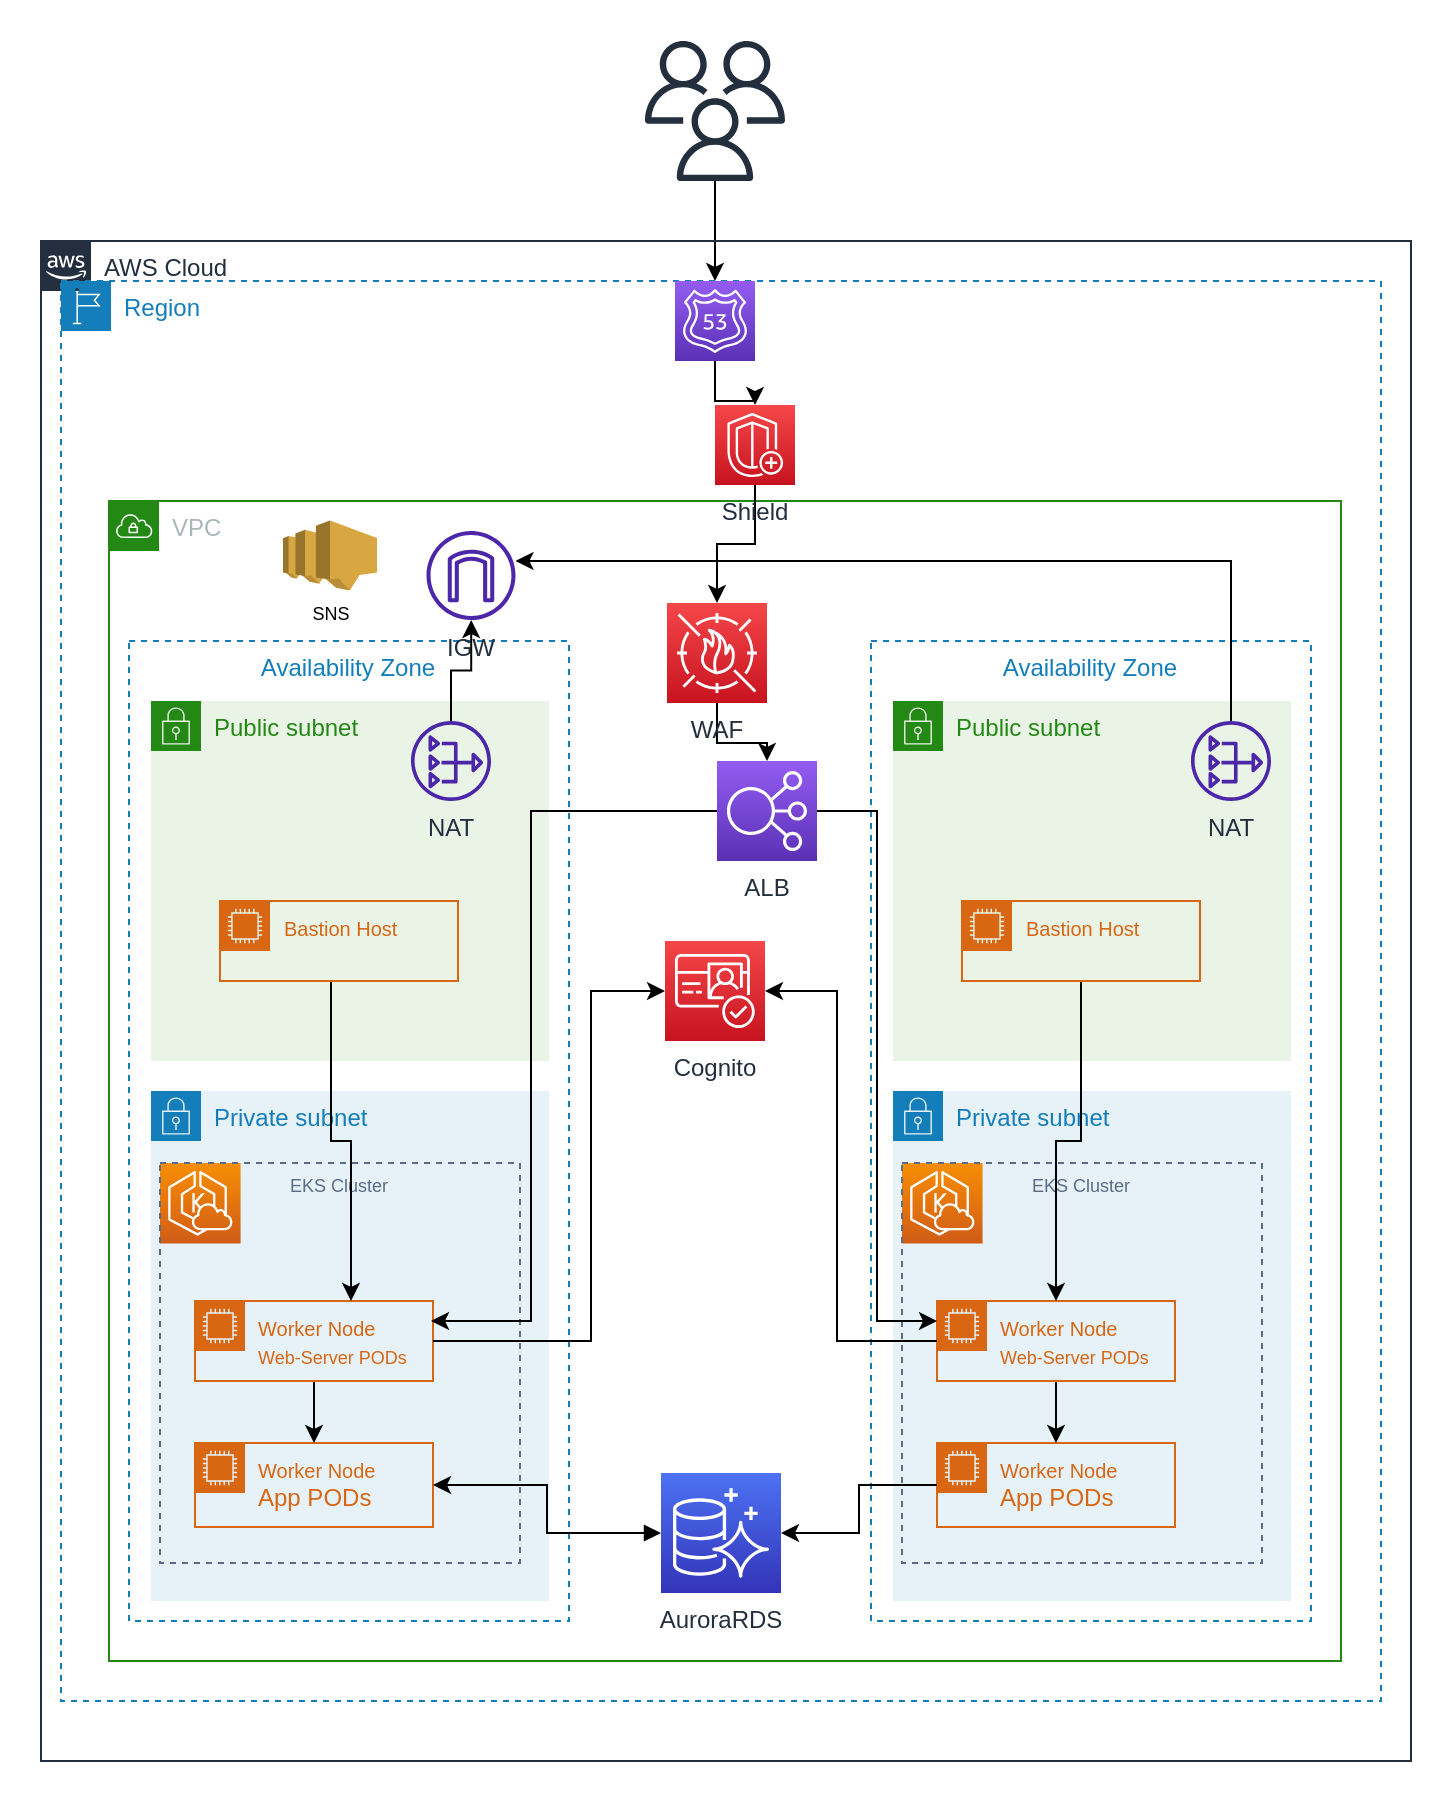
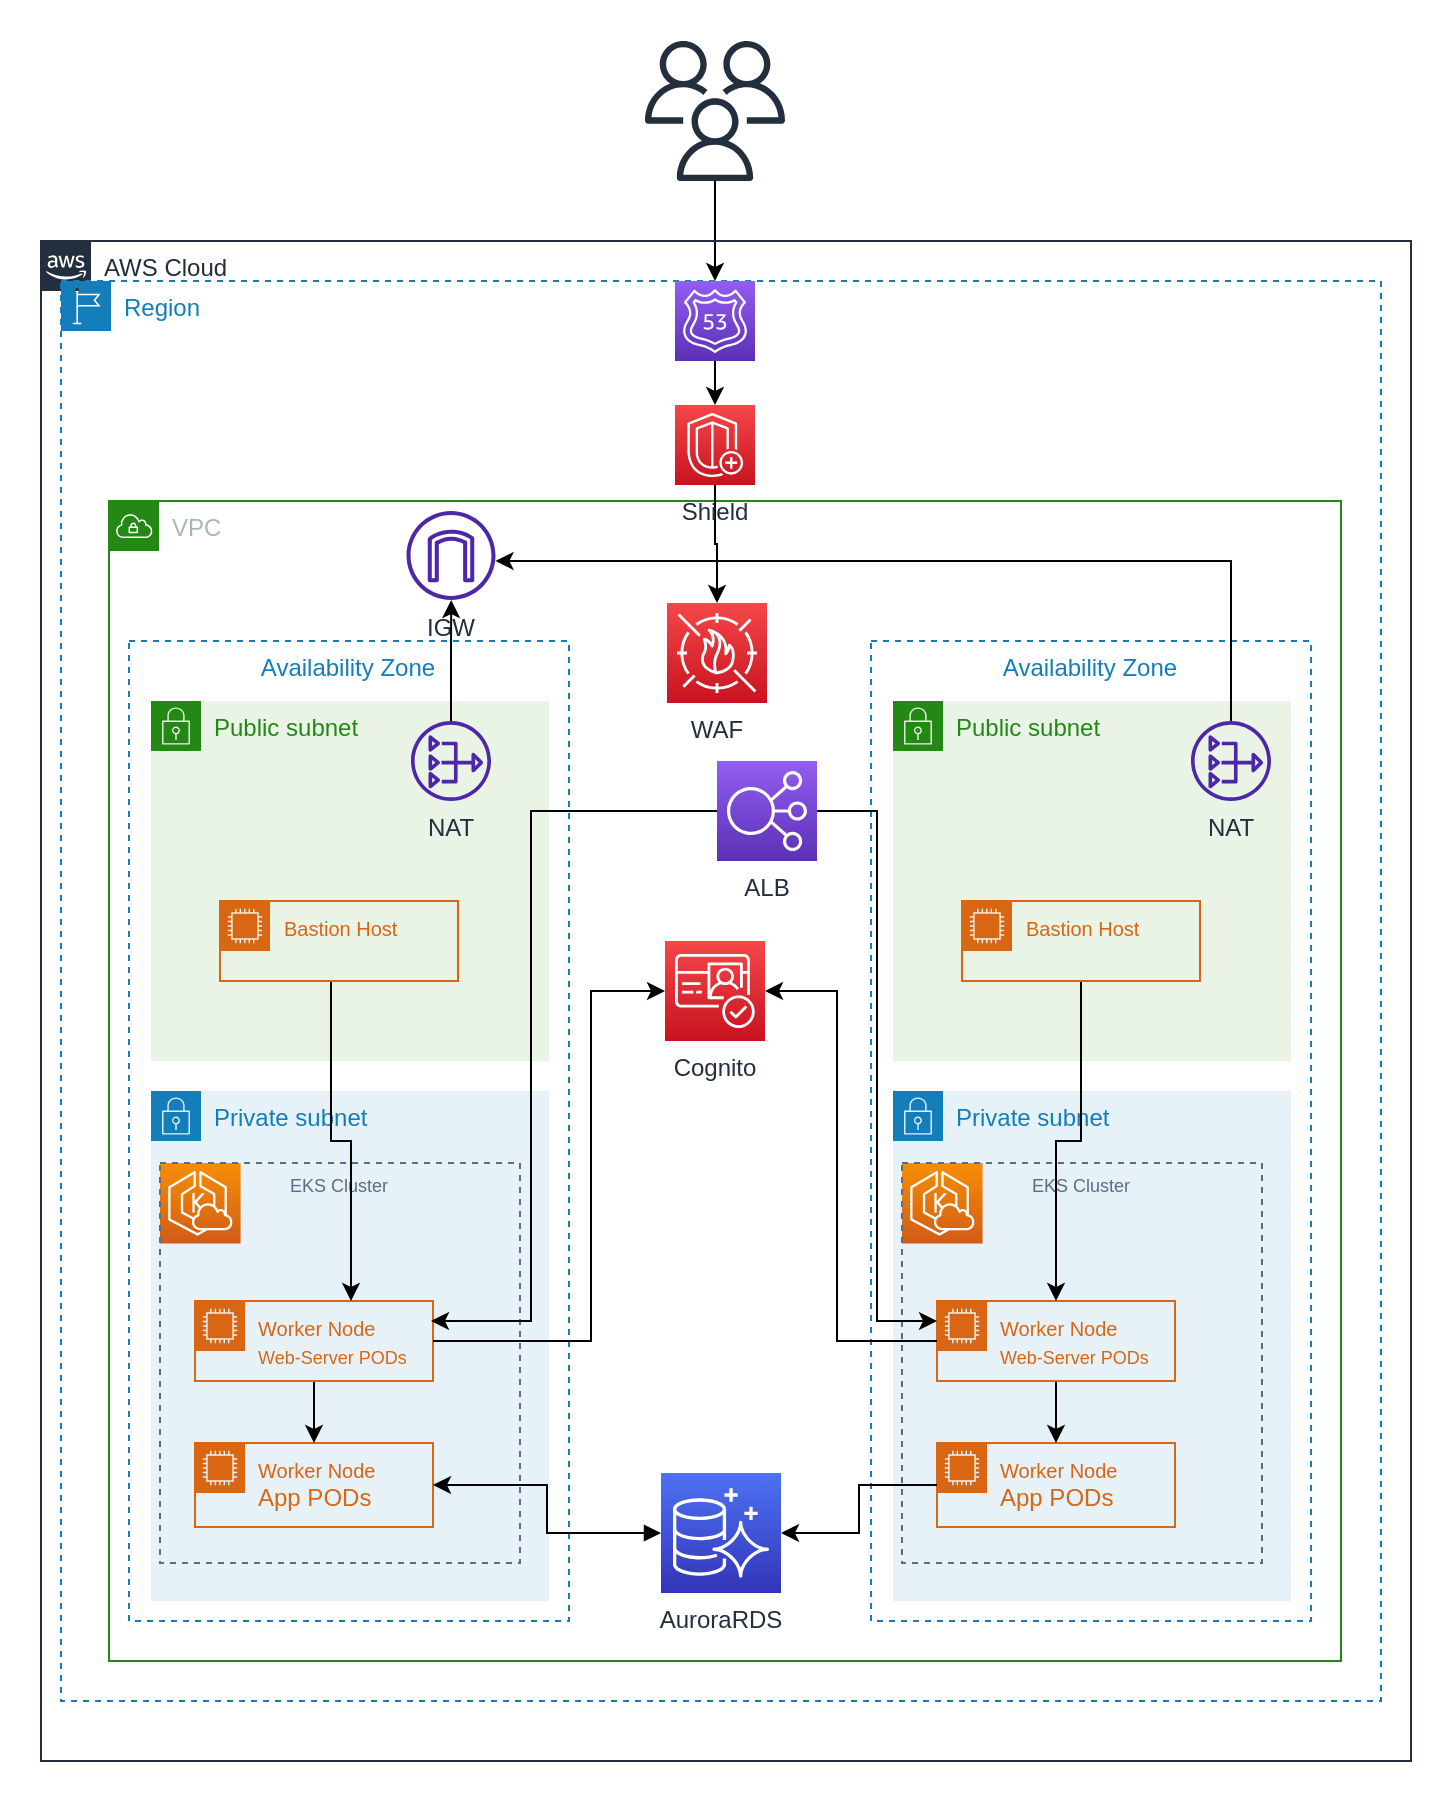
(755, 445) -> (715, 445)
(330, 556) -> none
(471, 576) -> (451, 556)
(724, 743) -> none
